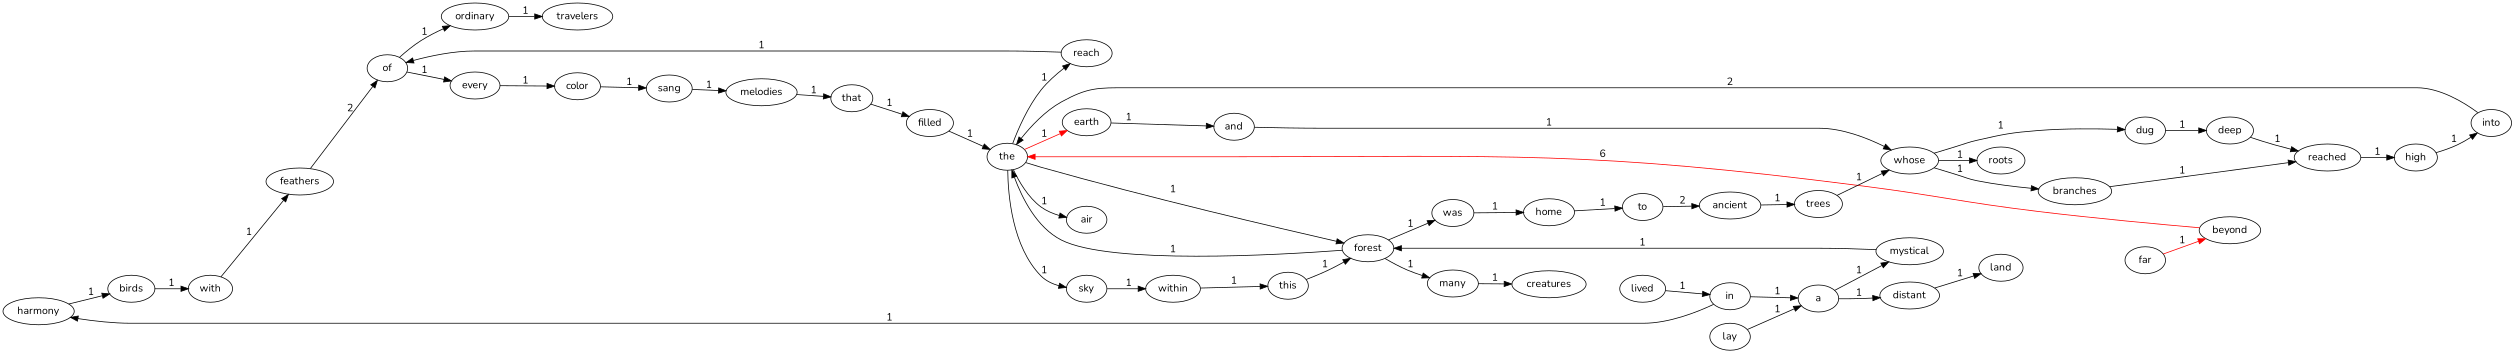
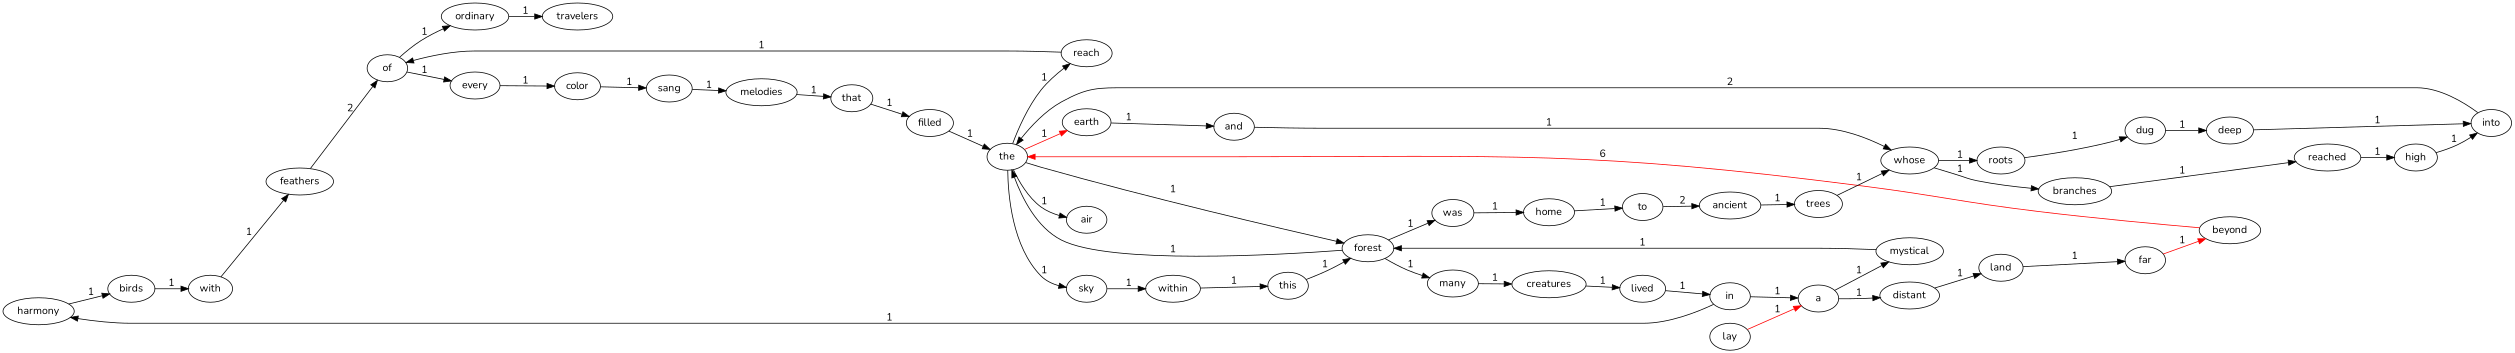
(2024, 132) -> (2072, 150)
(2271, 144) -> (2358, 127)
none -> (2070, 264)
none -> (1599, 287)
(1771, 319) -> (1771, 319)
